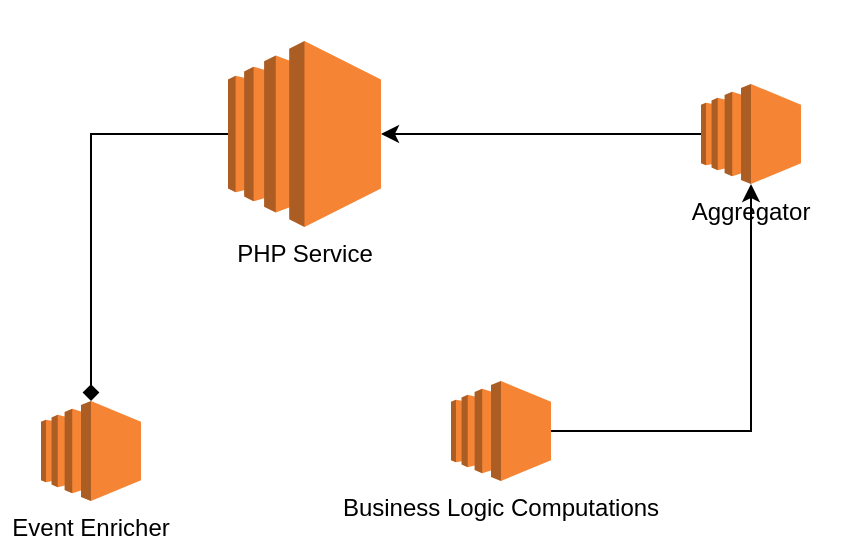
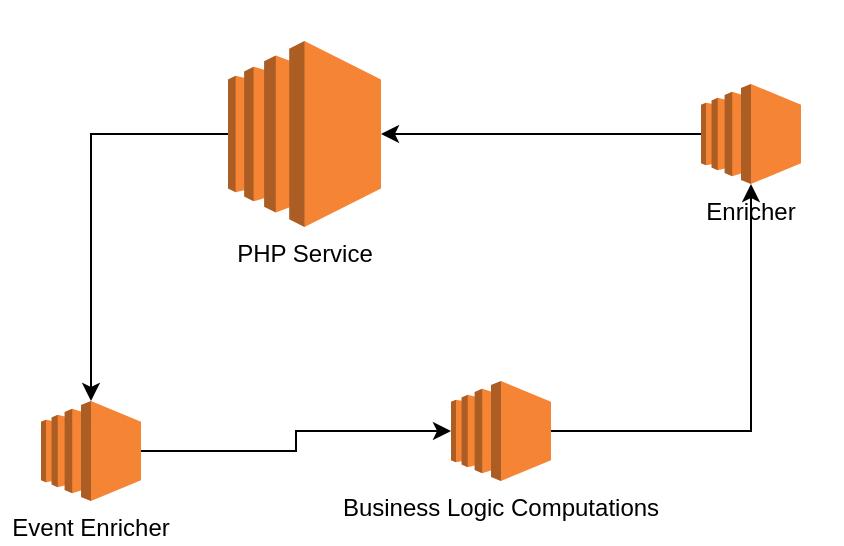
(752, 213) -> (752, 213)
(91, 385) -> (91, 386)
none -> (296, 448)
